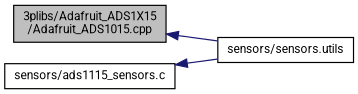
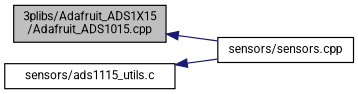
(286, 50) -> (286, 50)
(90, 76) -> (90, 76)
